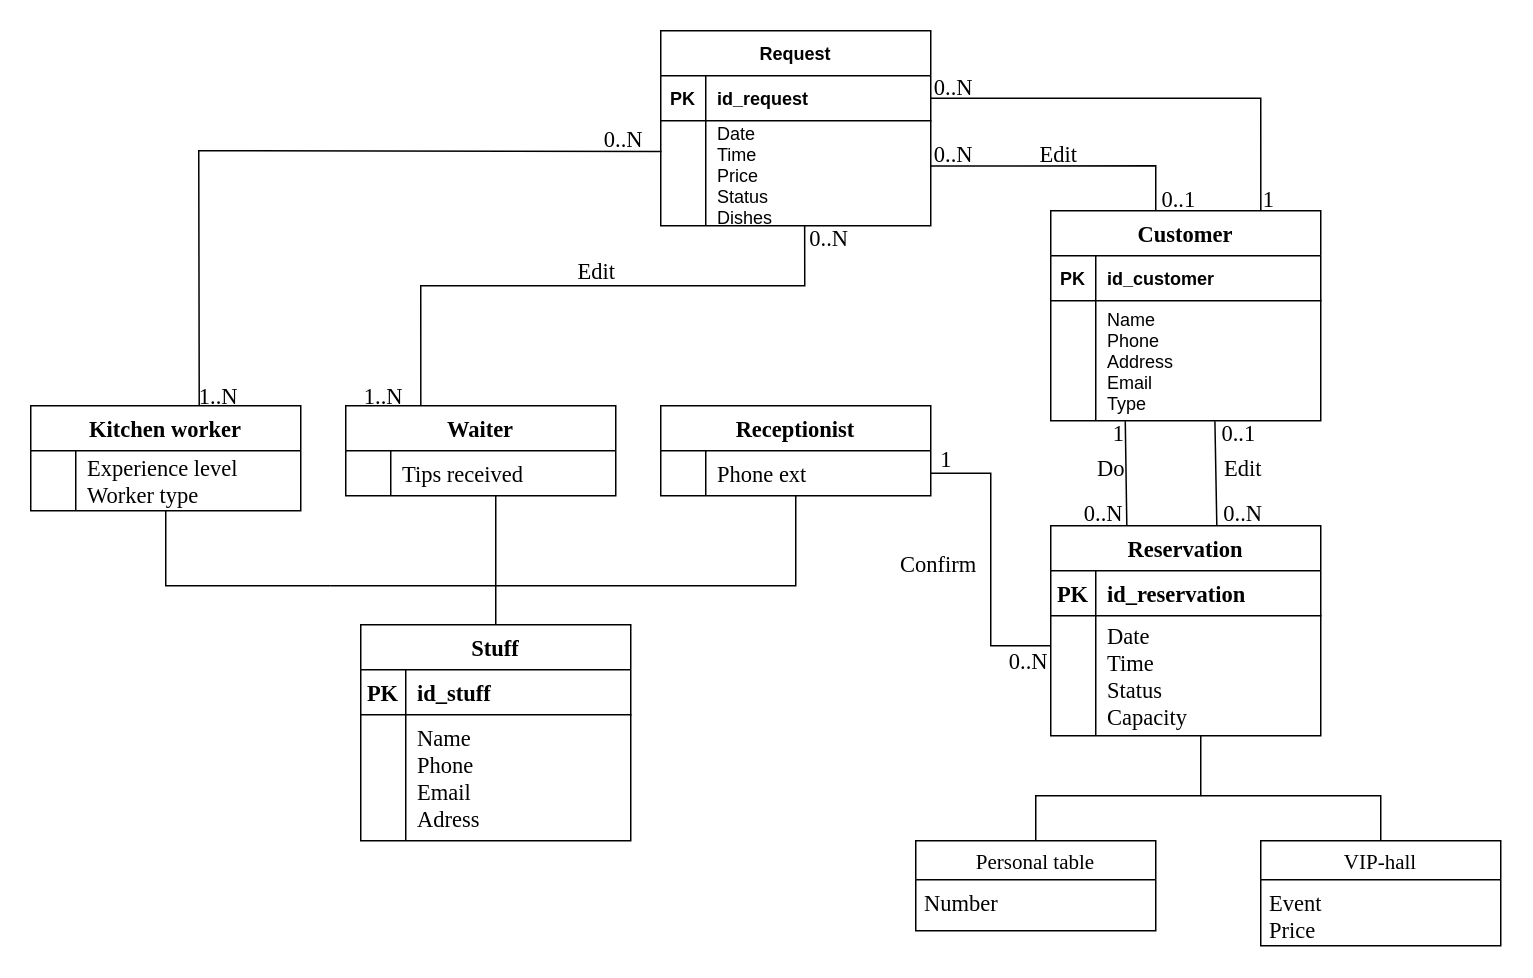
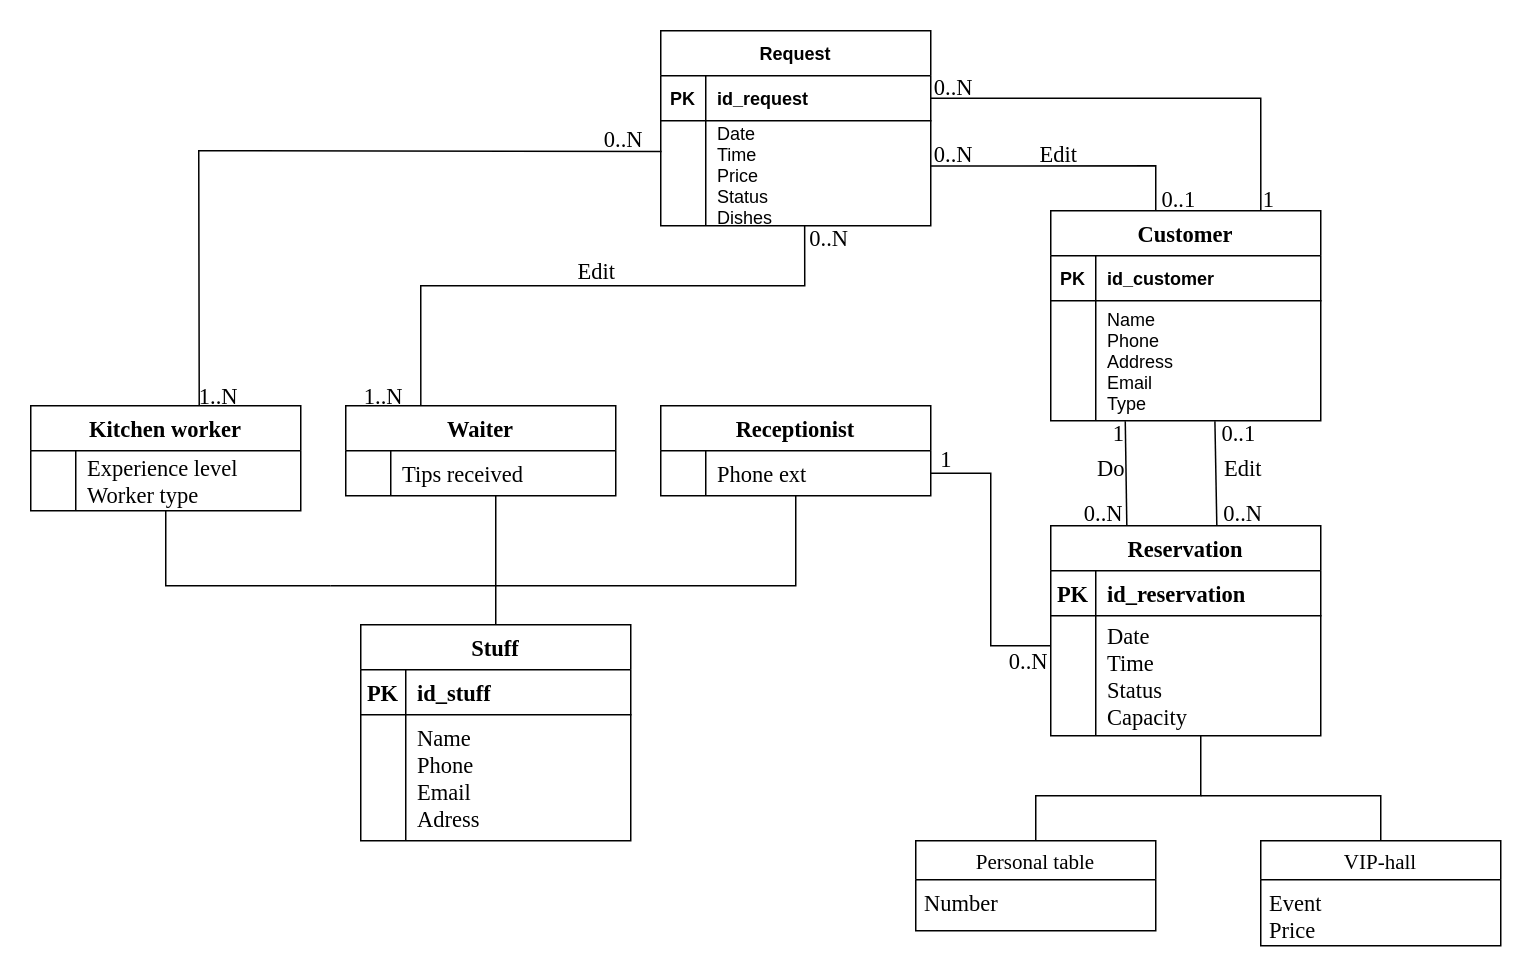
(938, 563) -> none
